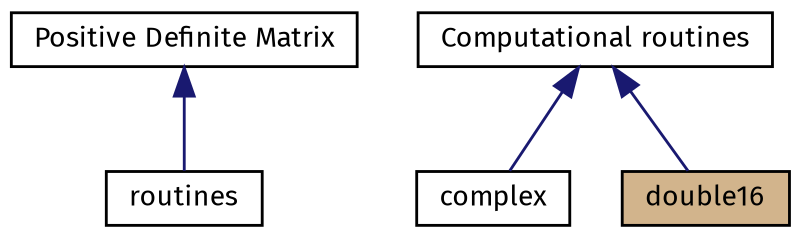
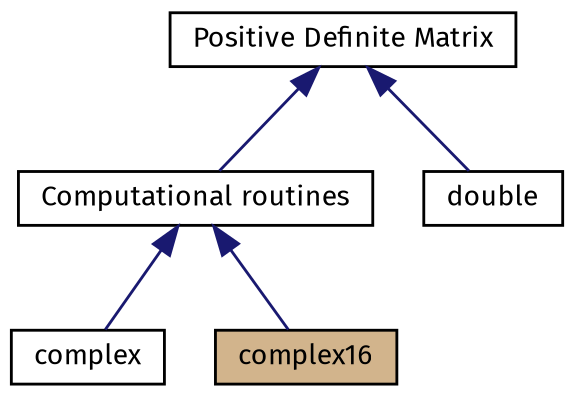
none -> (259, 130)
(184, 198) -> (493, 198)
(706, 198) -> (306, 357)
